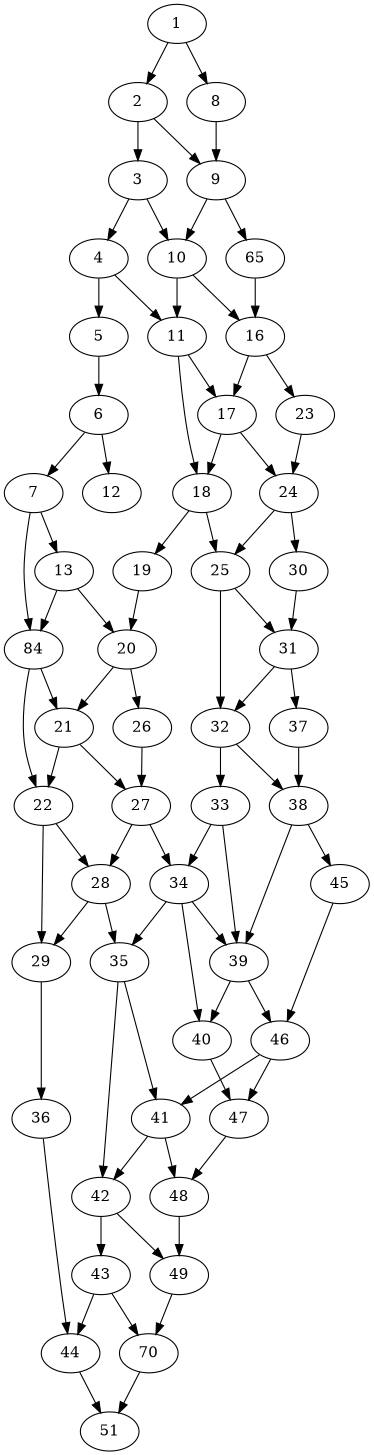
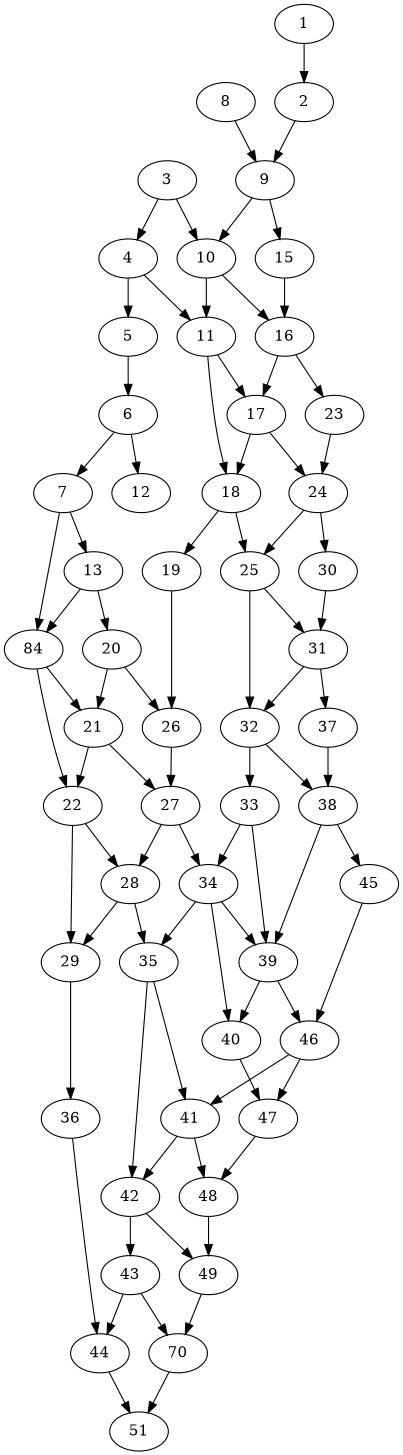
(194, 58) -> none
(138, 136) -> none
(255, 258) -> (285, 258)
(136, 605) -> (172, 644)
